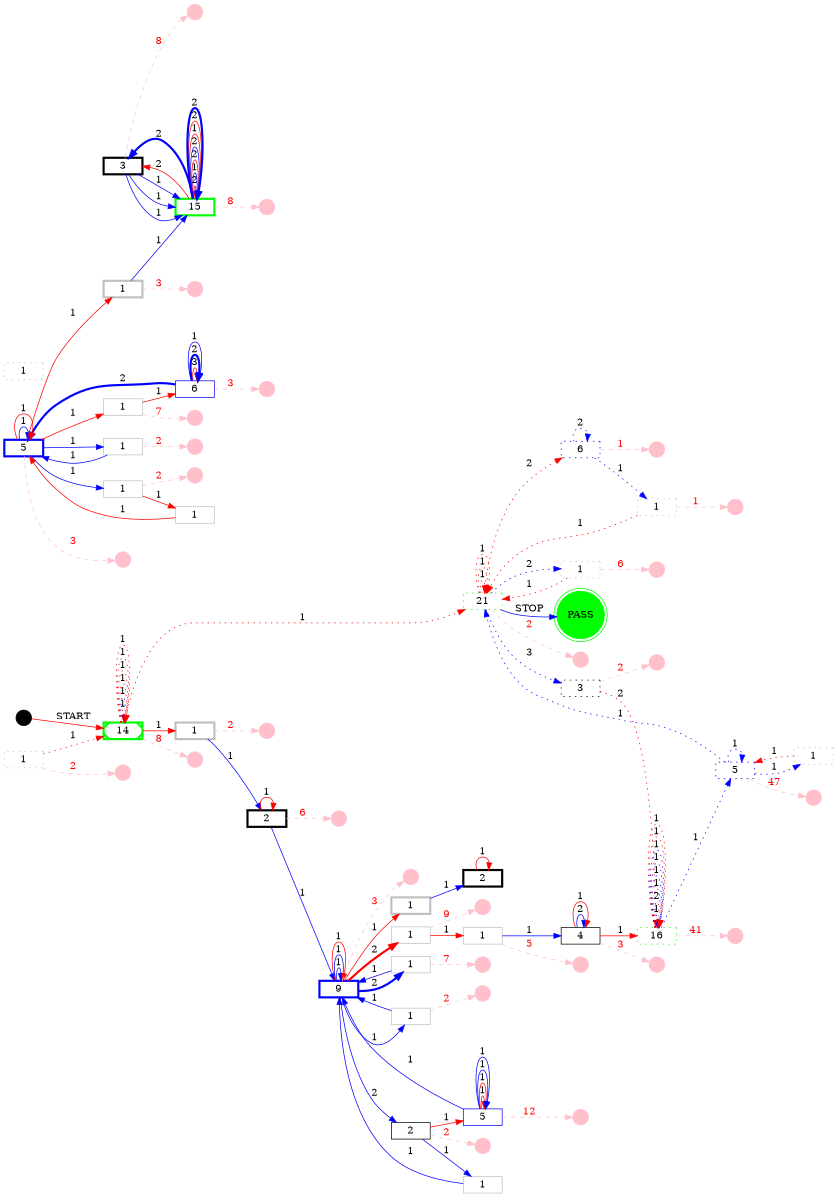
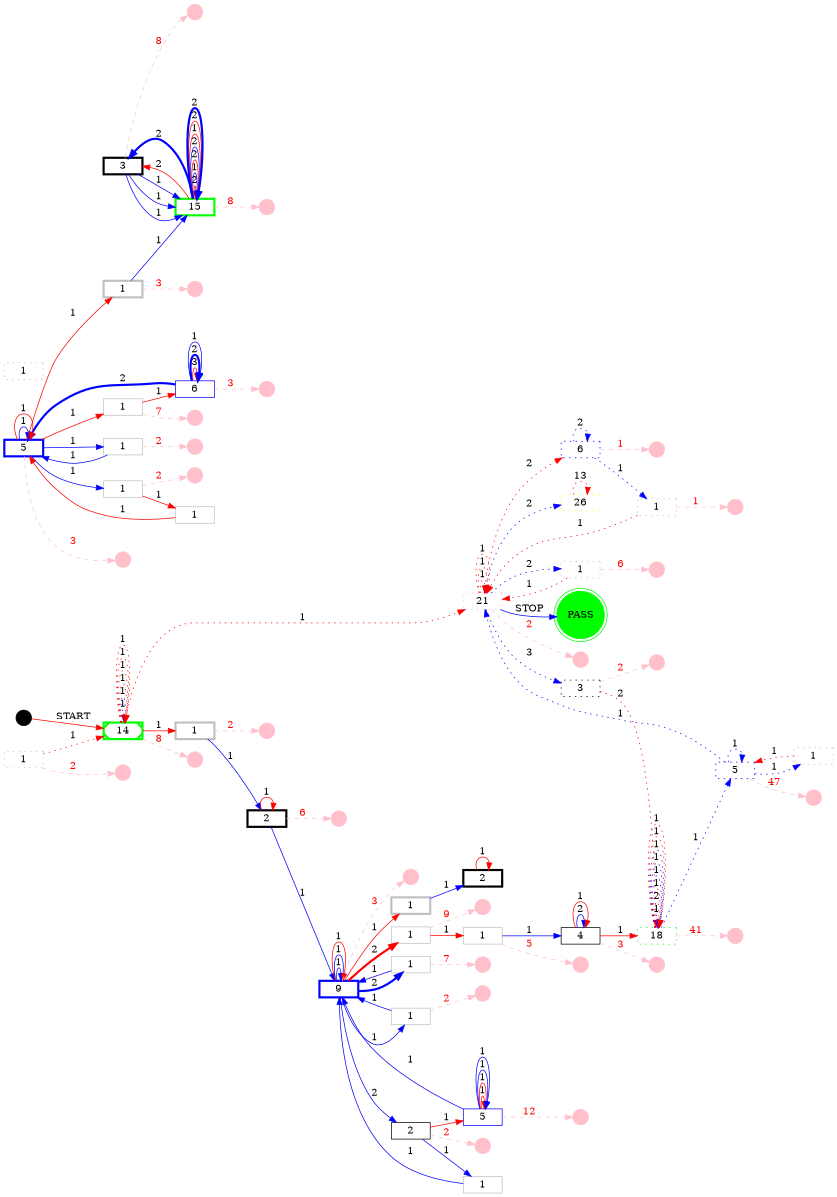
none -> (581, 503)
(483, 601) -> (483, 601)
(657, 936) -> (657, 936)
